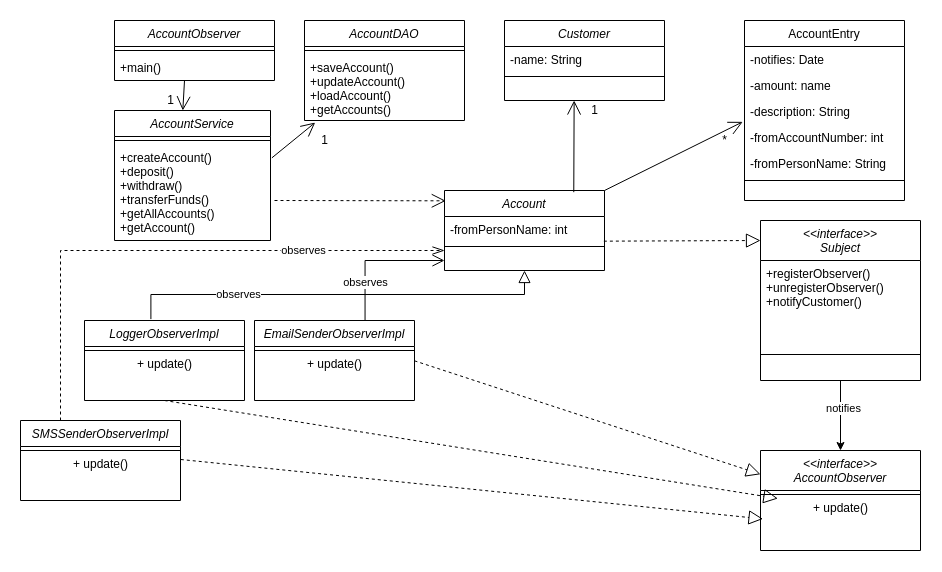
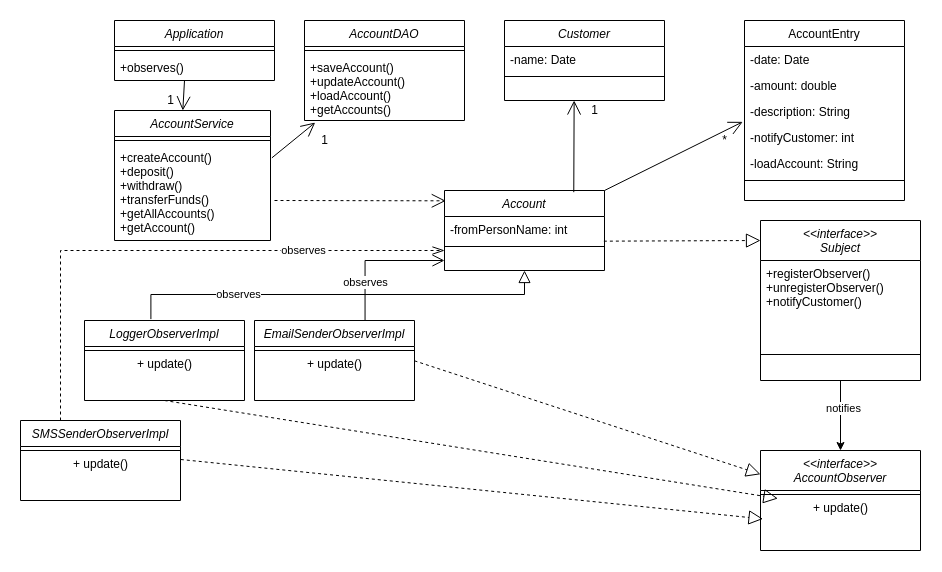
(194, 34) -> (194, 34)
(549, 60) -> (544, 60)
(794, 60) -> (784, 60)
(142, 68) -> (157, 68)
(791, 86) -> (796, 86)
(823, 138) -> (811, 138)
(823, 164) -> (811, 164)
